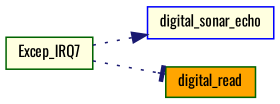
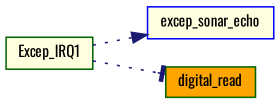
(211, 23) -> (211, 23)
(49, 53) -> (49, 53)
